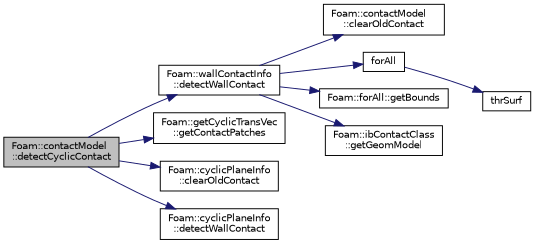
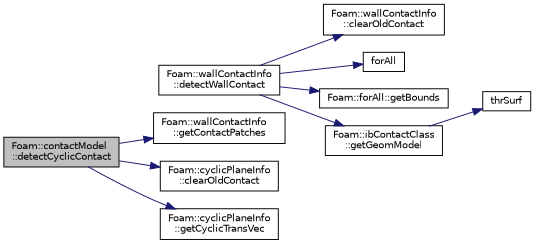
(384, 20) -> (384, 20)
(439, 77) -> (451, 119)
(127, 117) -> none
(219, 128) -> (219, 128)
(219, 224) -> (219, 224)
